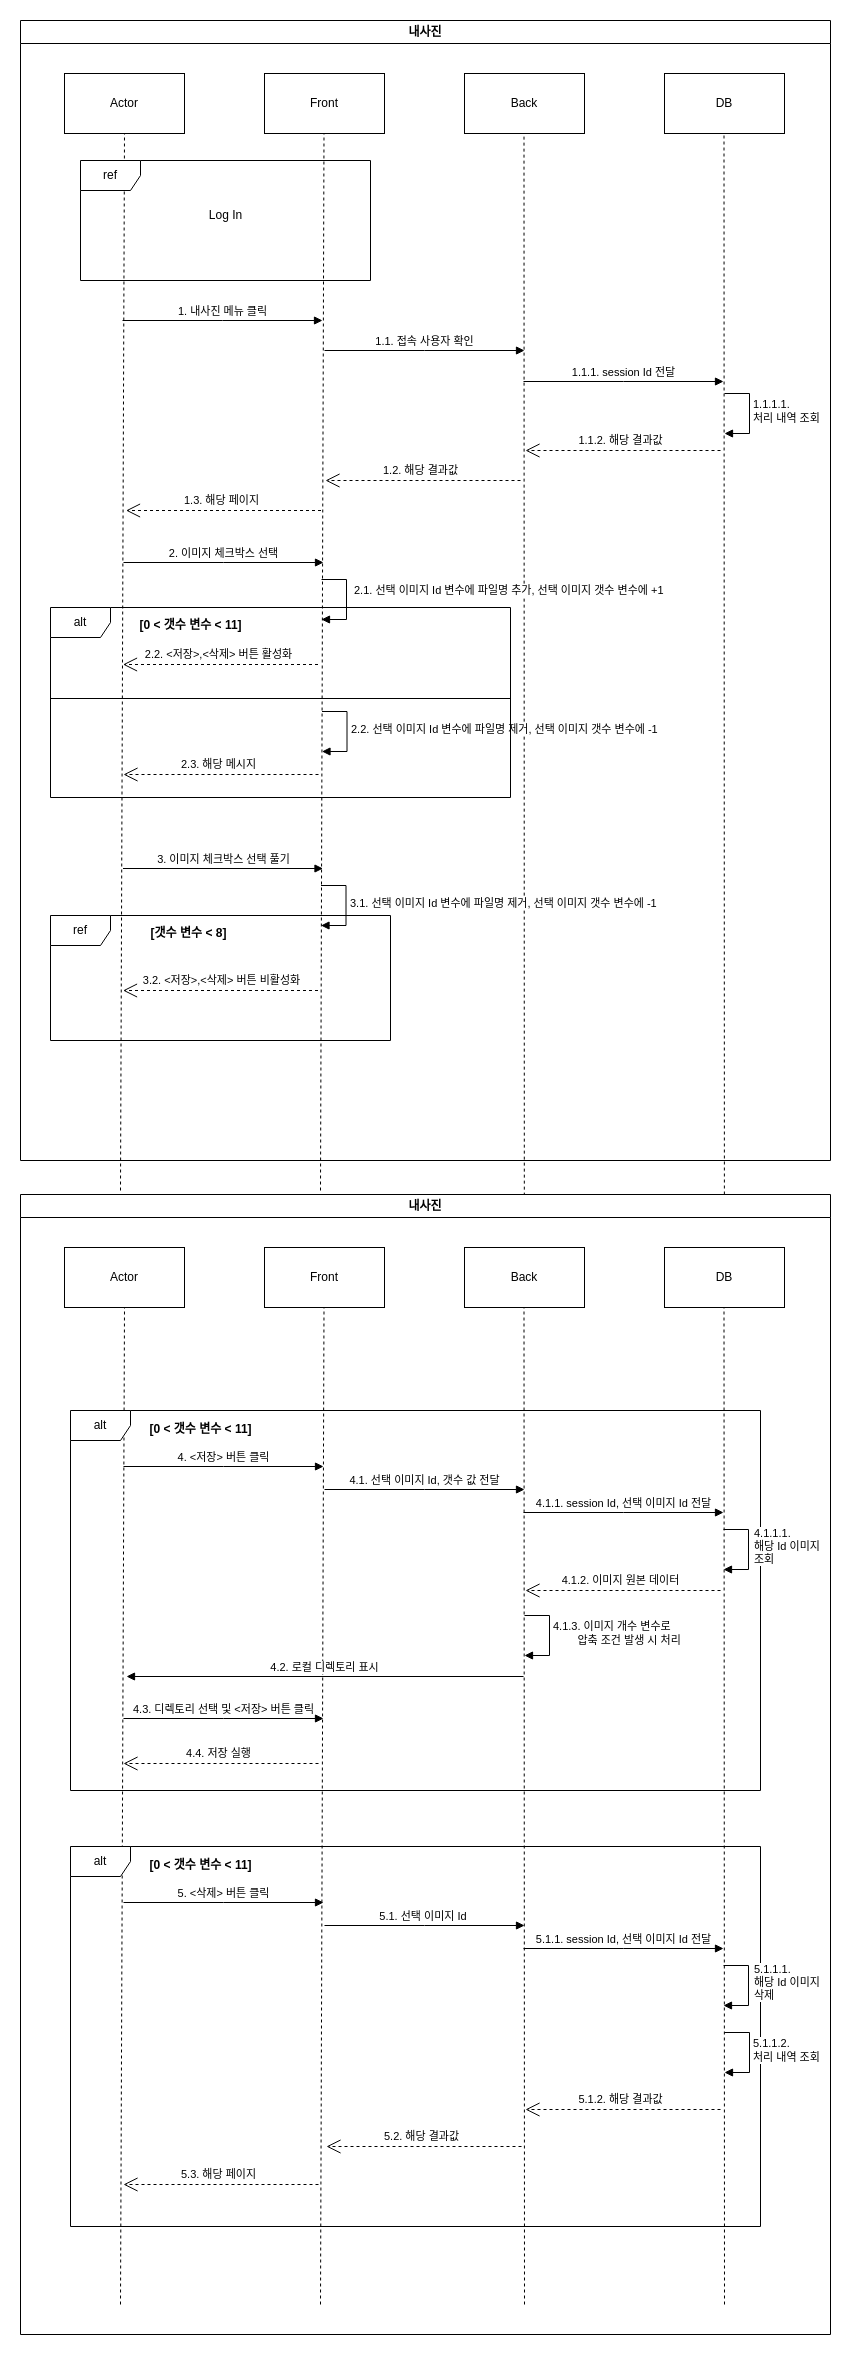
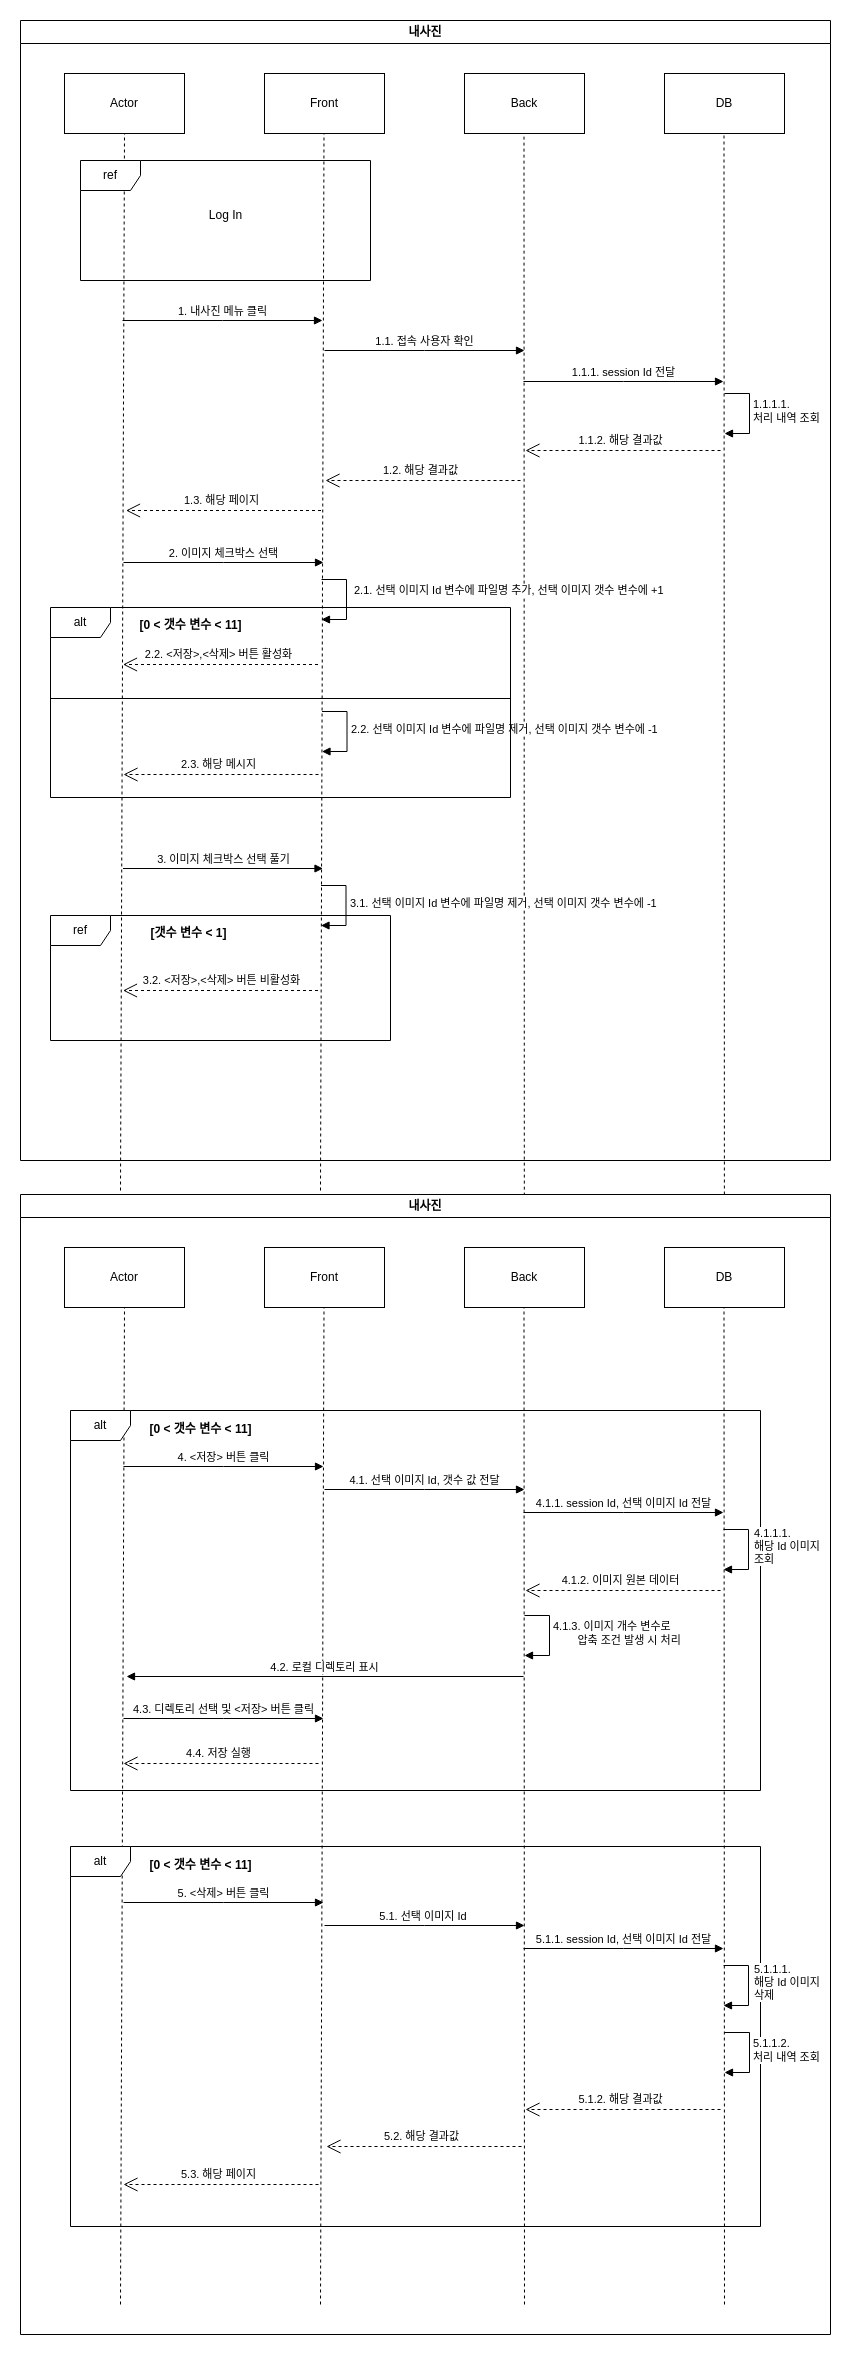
(189, 934) -> (189, 934)
